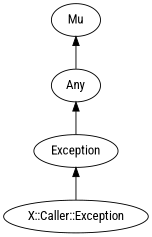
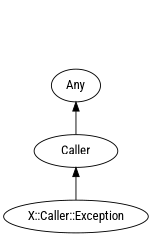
(76, 20) -> none
(76, 151) -> (76, 151)
